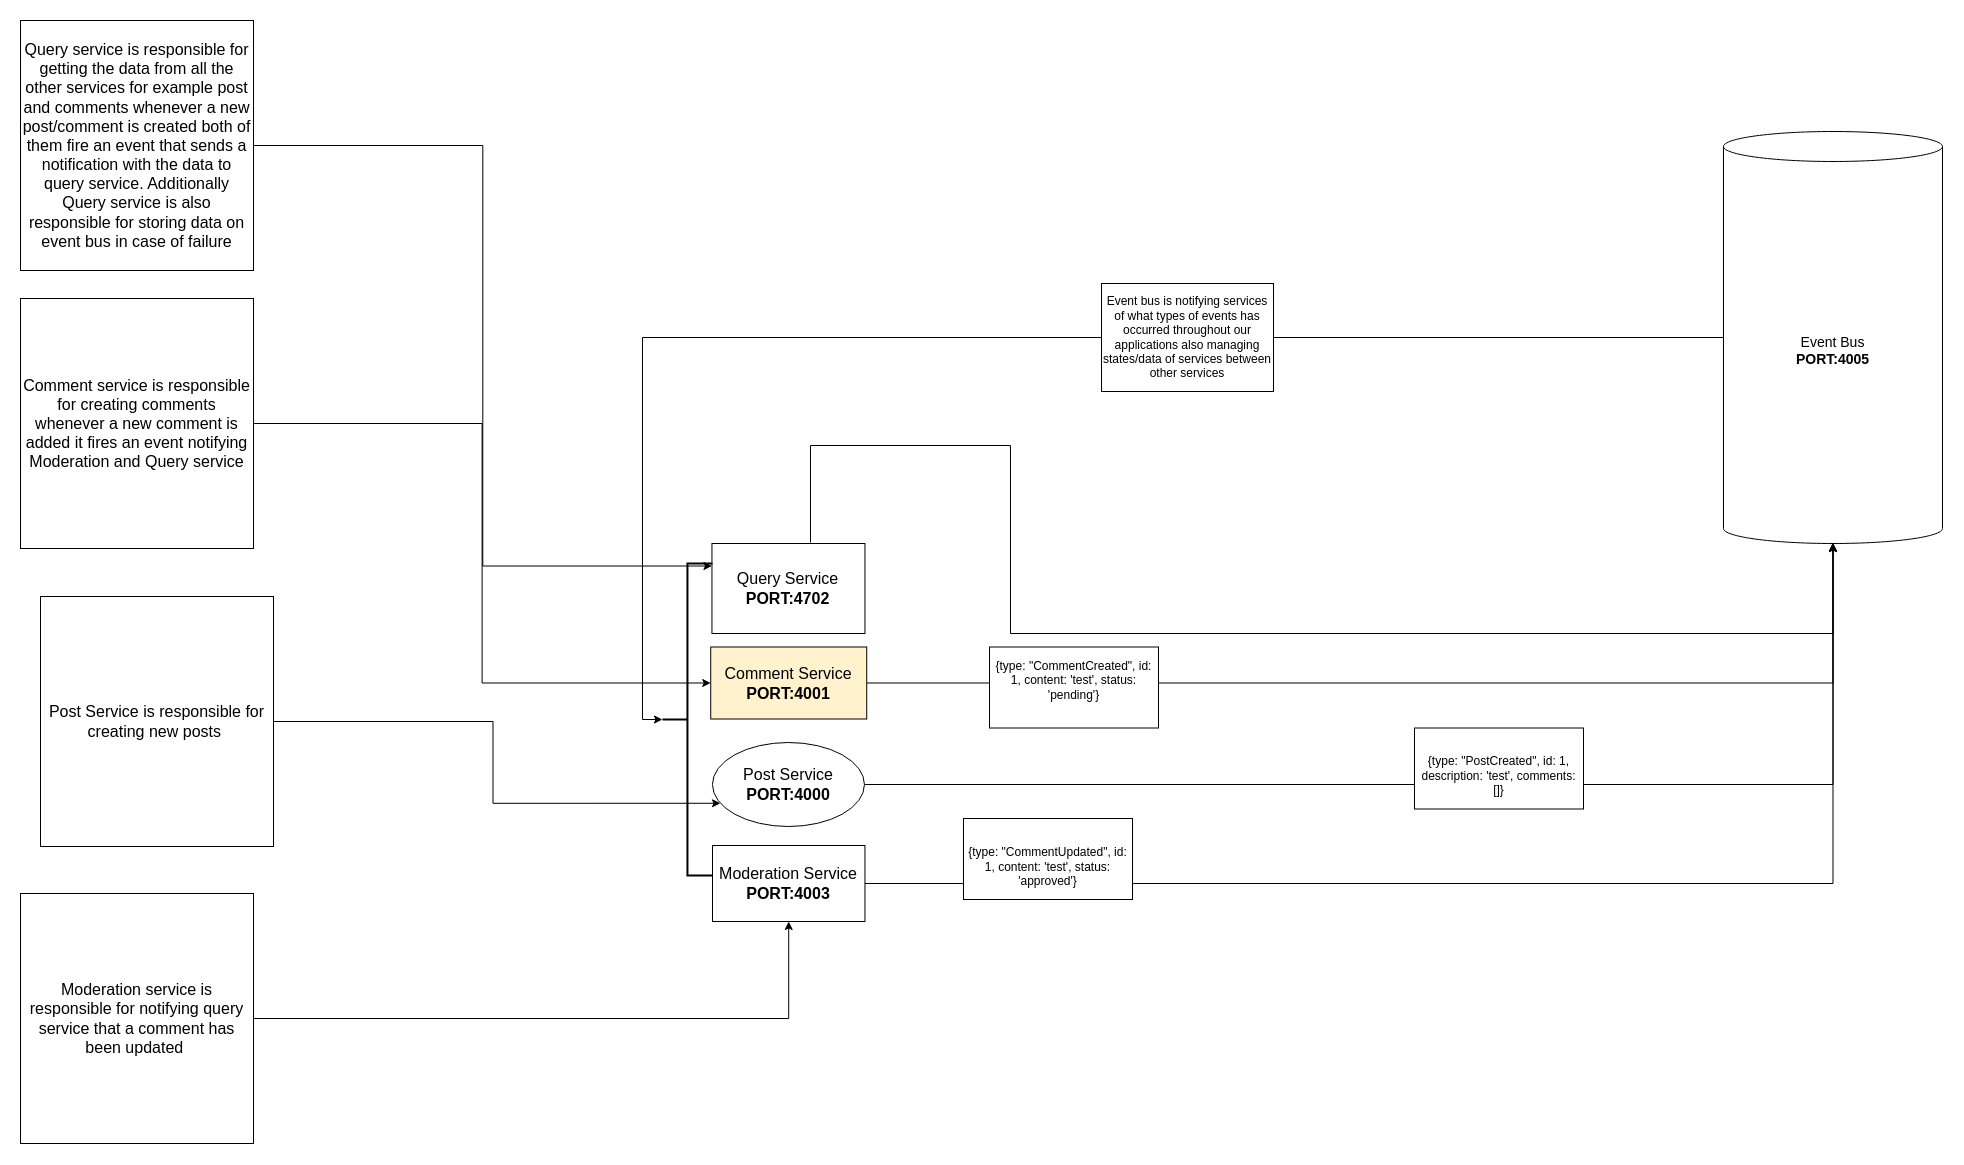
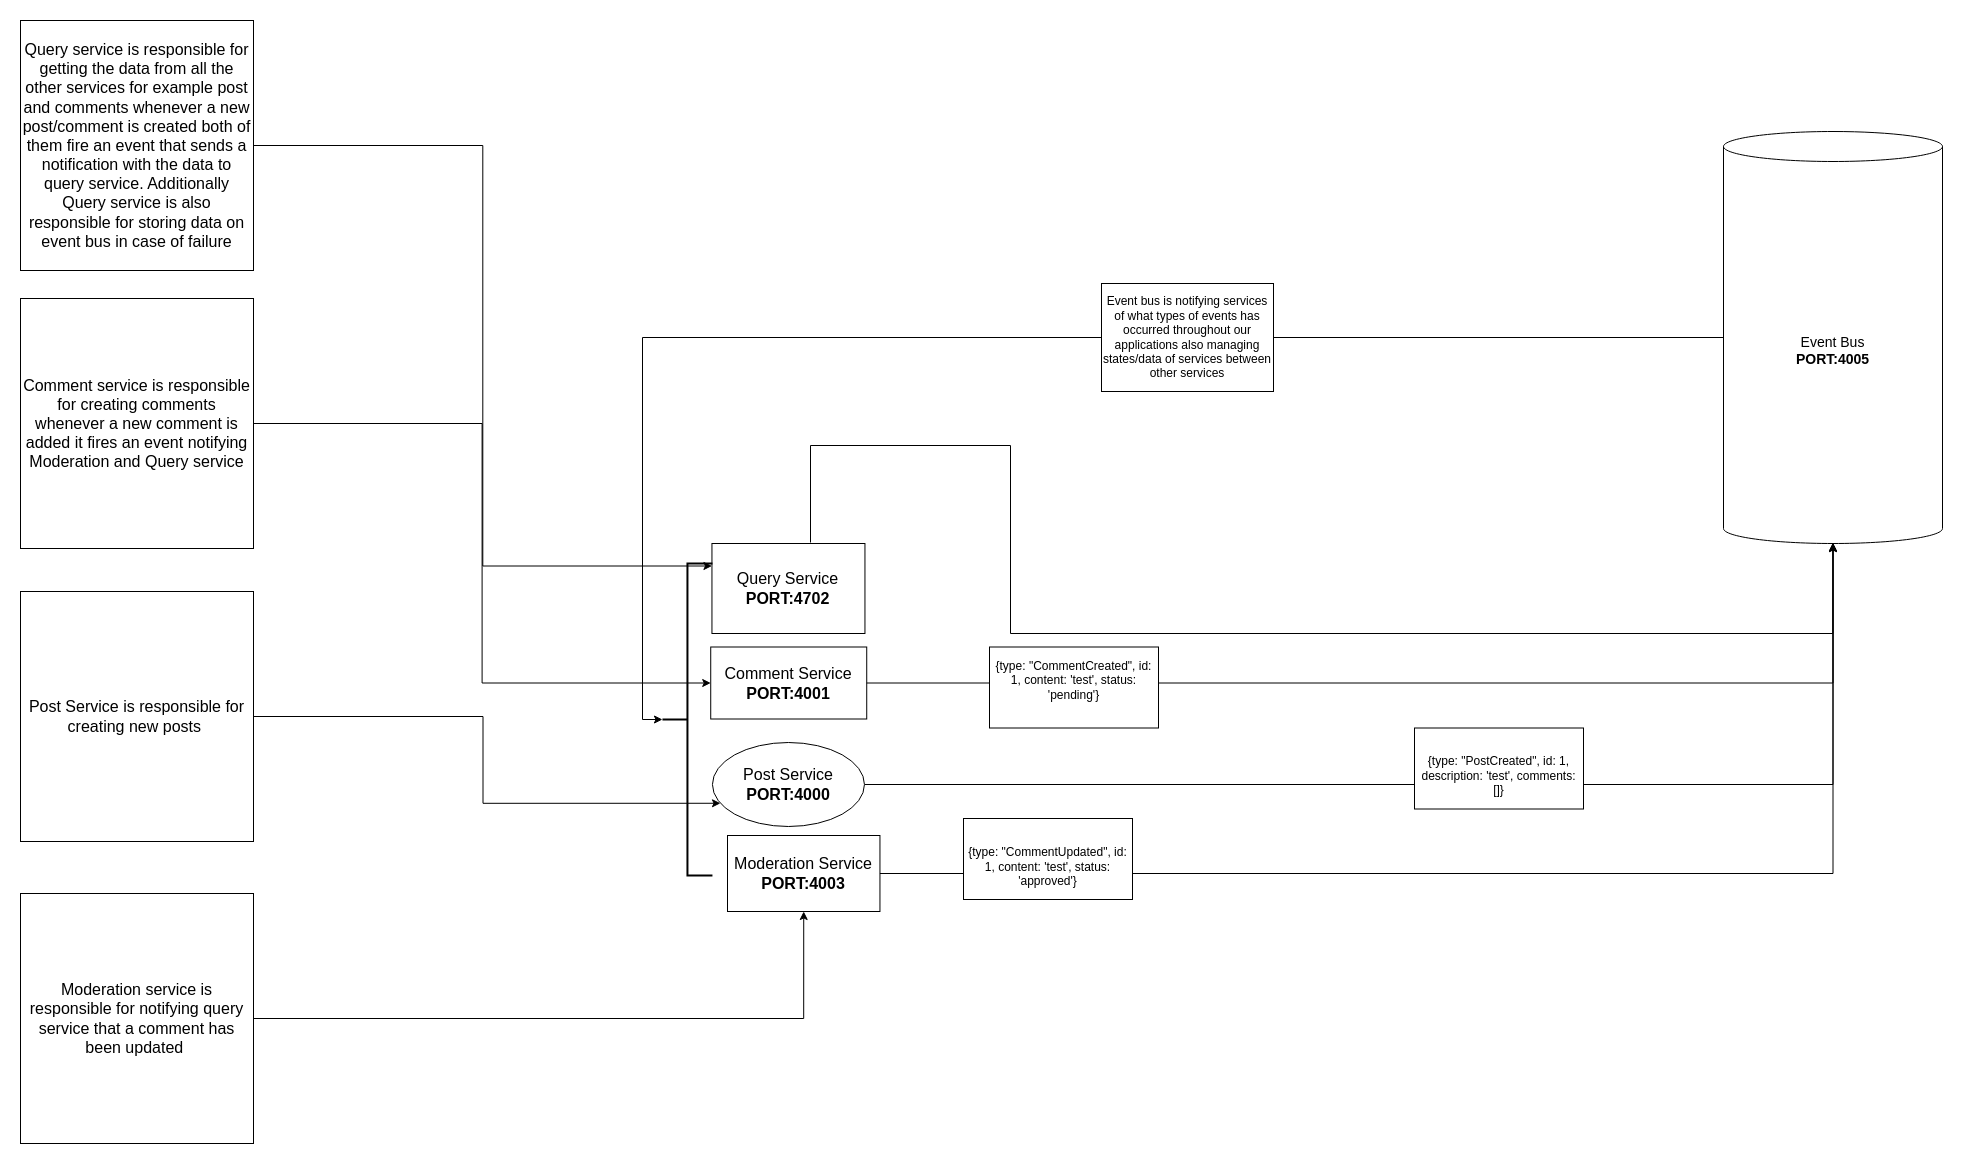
(789, 683) -> (789, 683)
(157, 722) -> (137, 717)
(789, 884) -> (804, 874)
